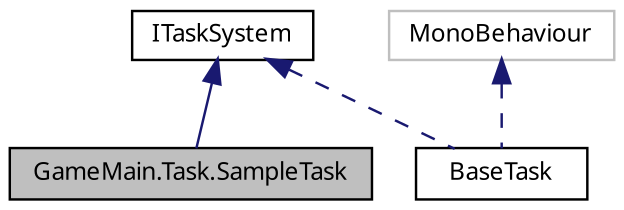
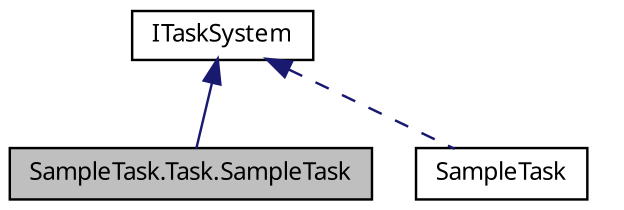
(502, 35) -> none
(191, 174) -> (191, 174)
(502, 174) -> (502, 174)
